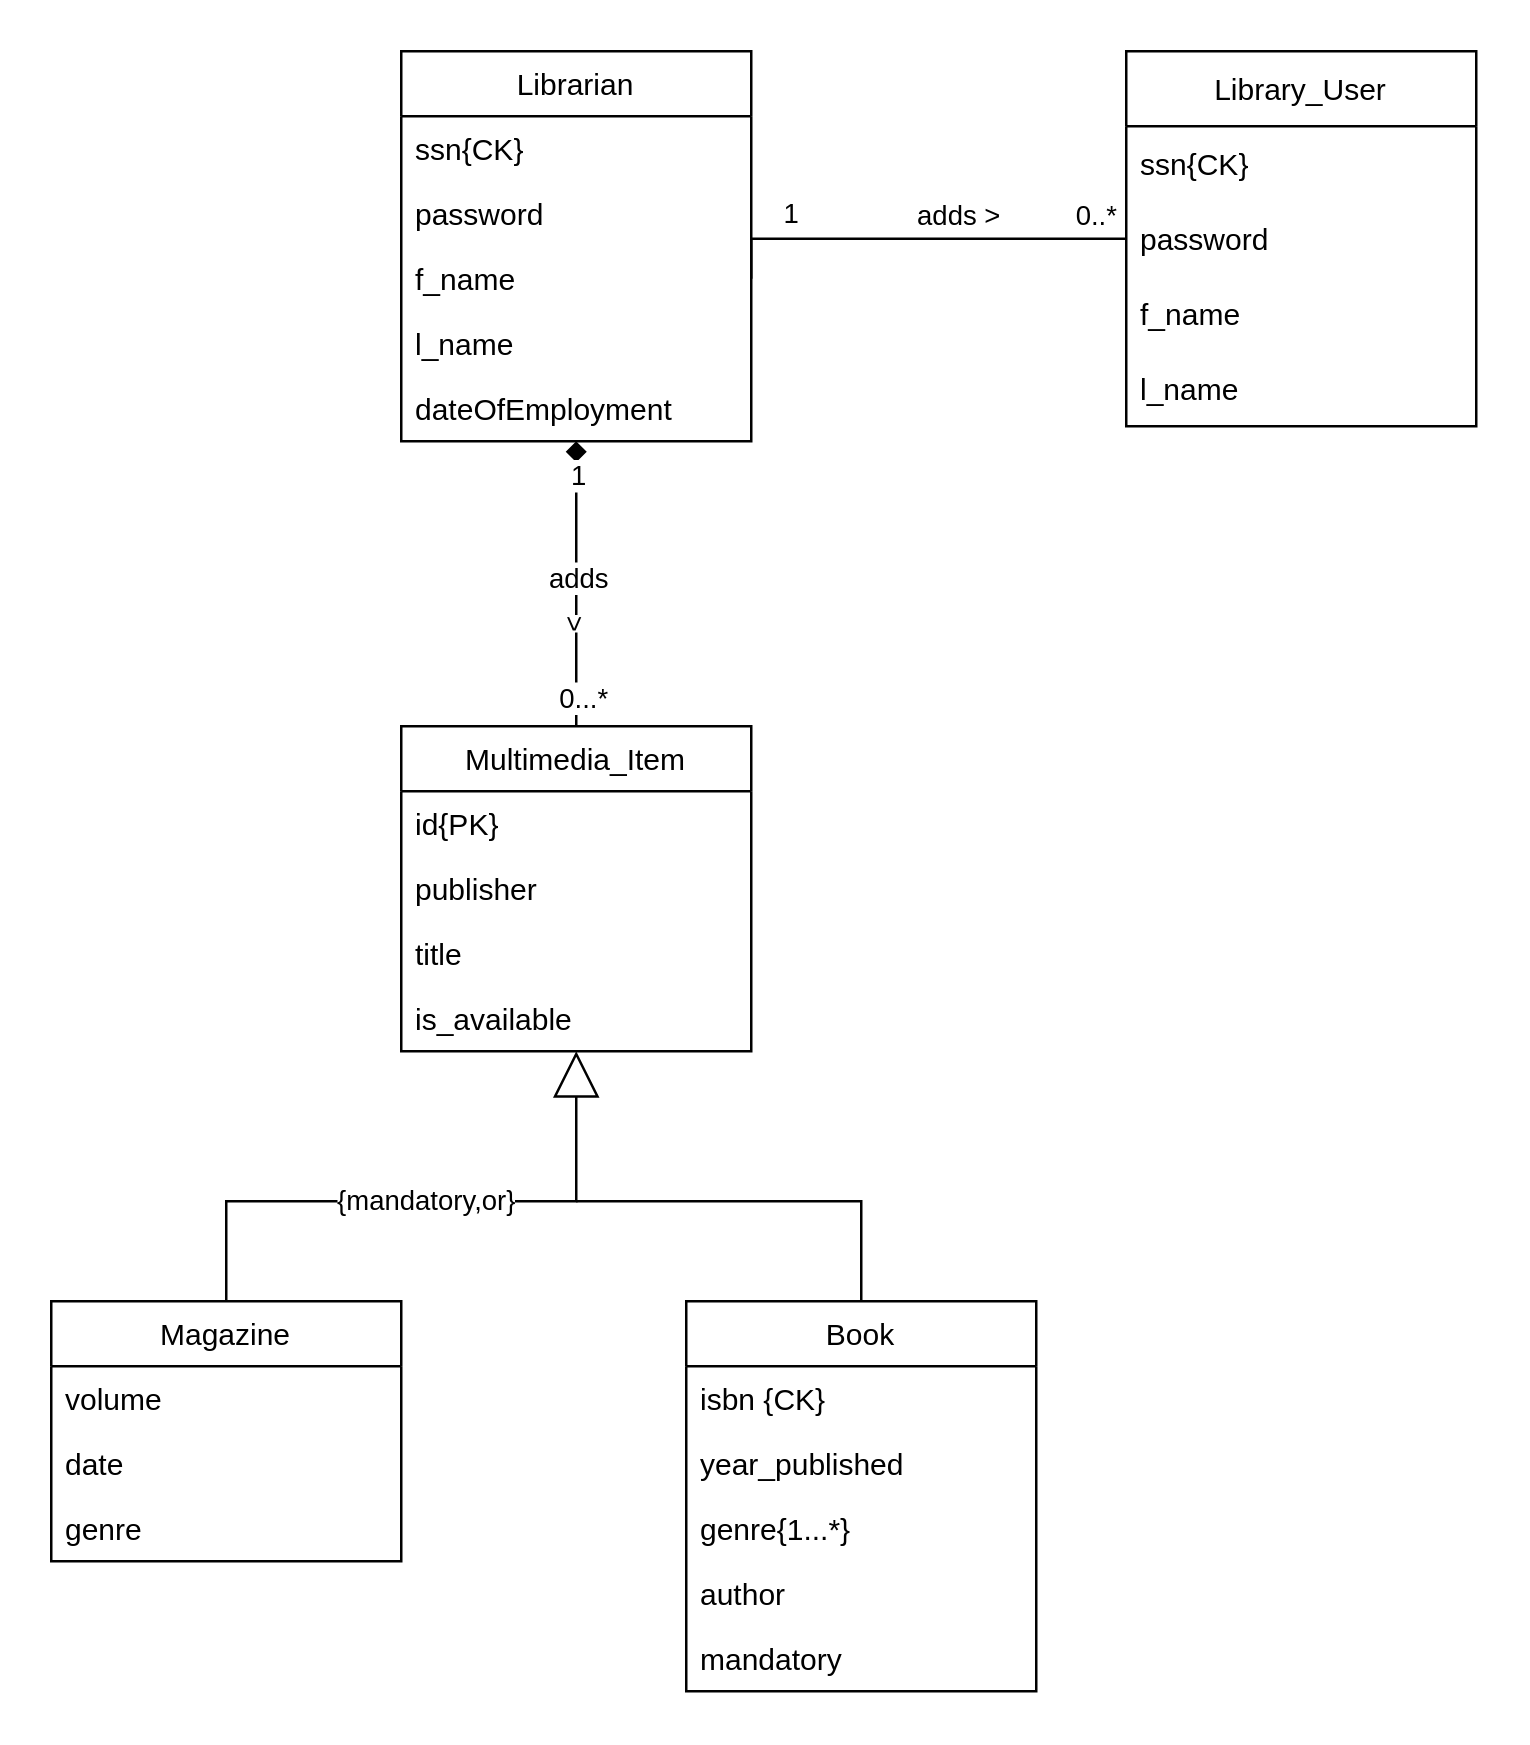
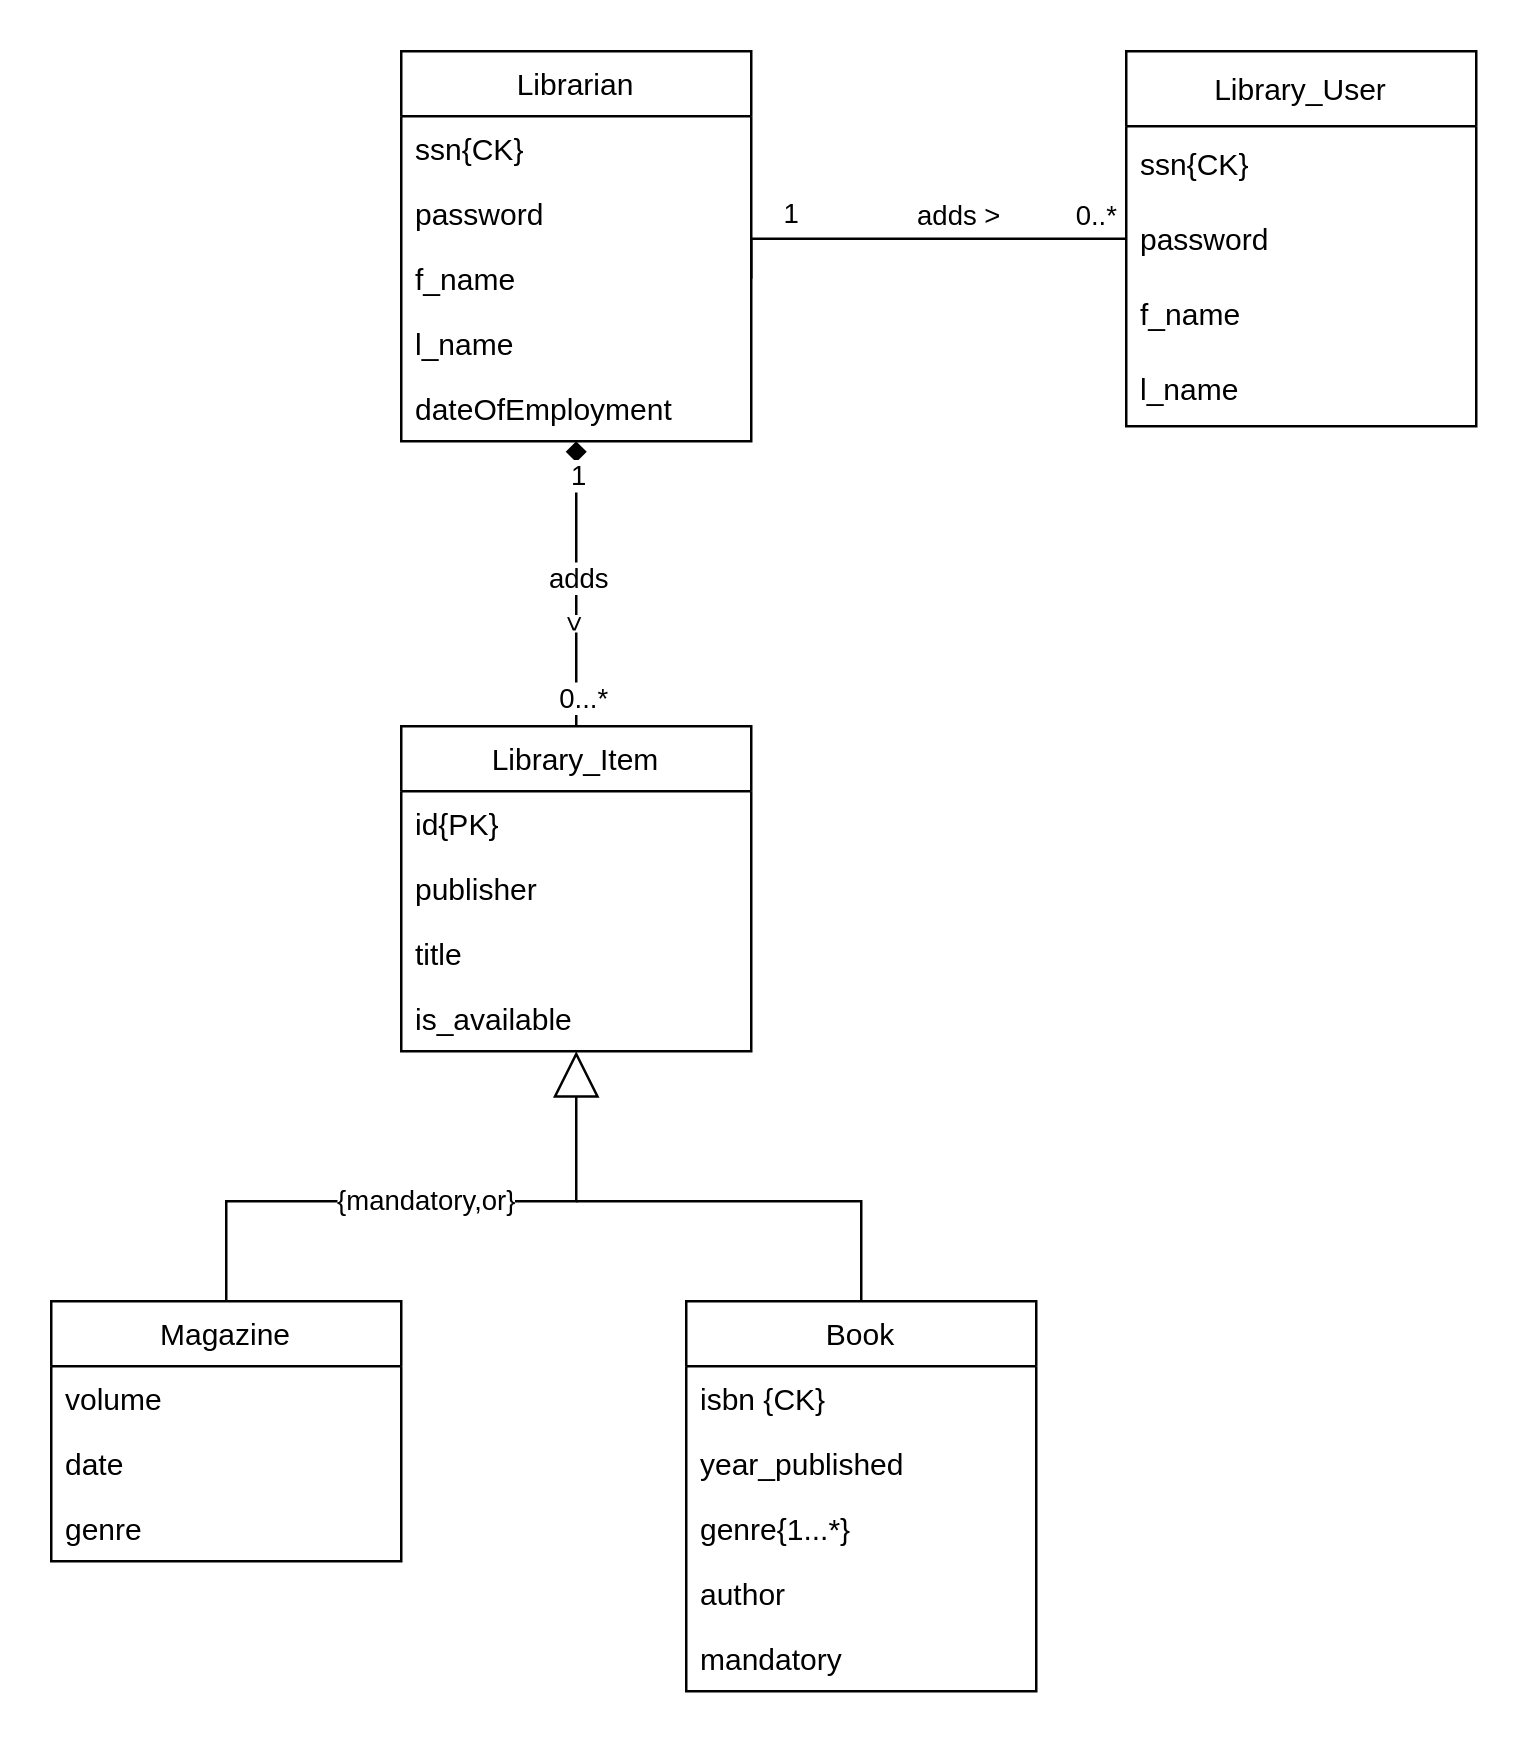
(575, 760) -> (575, 760)
